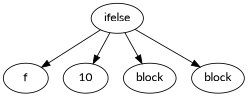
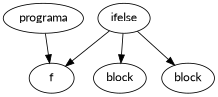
none -> (43, 18)
(86, 78) -> none
